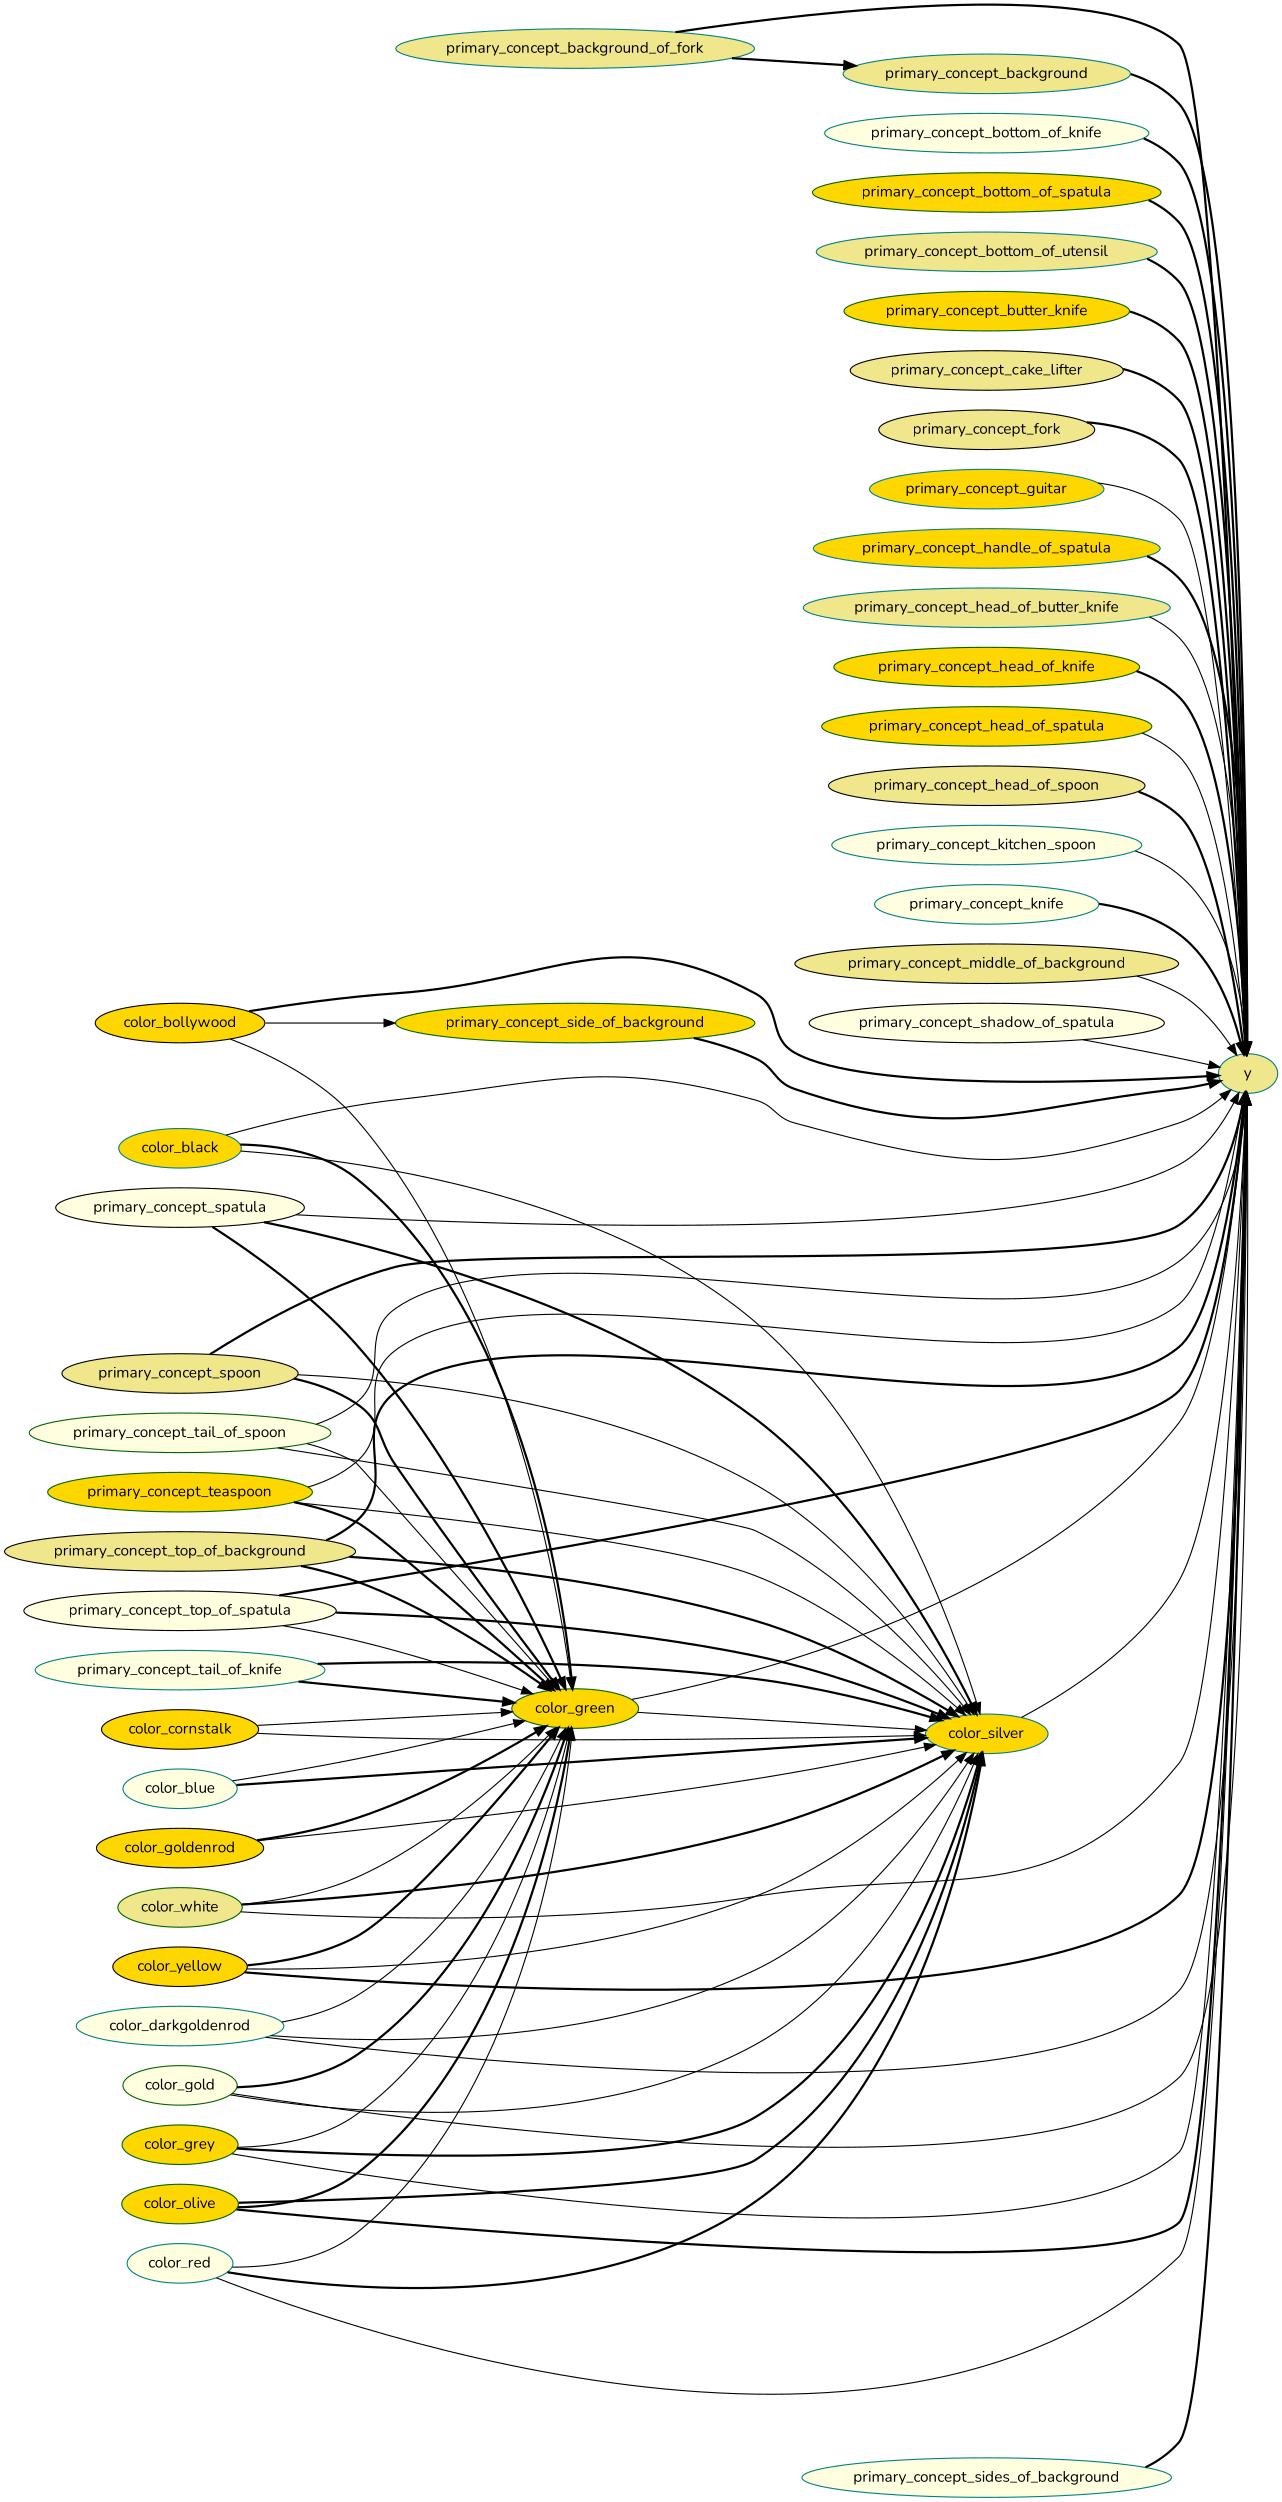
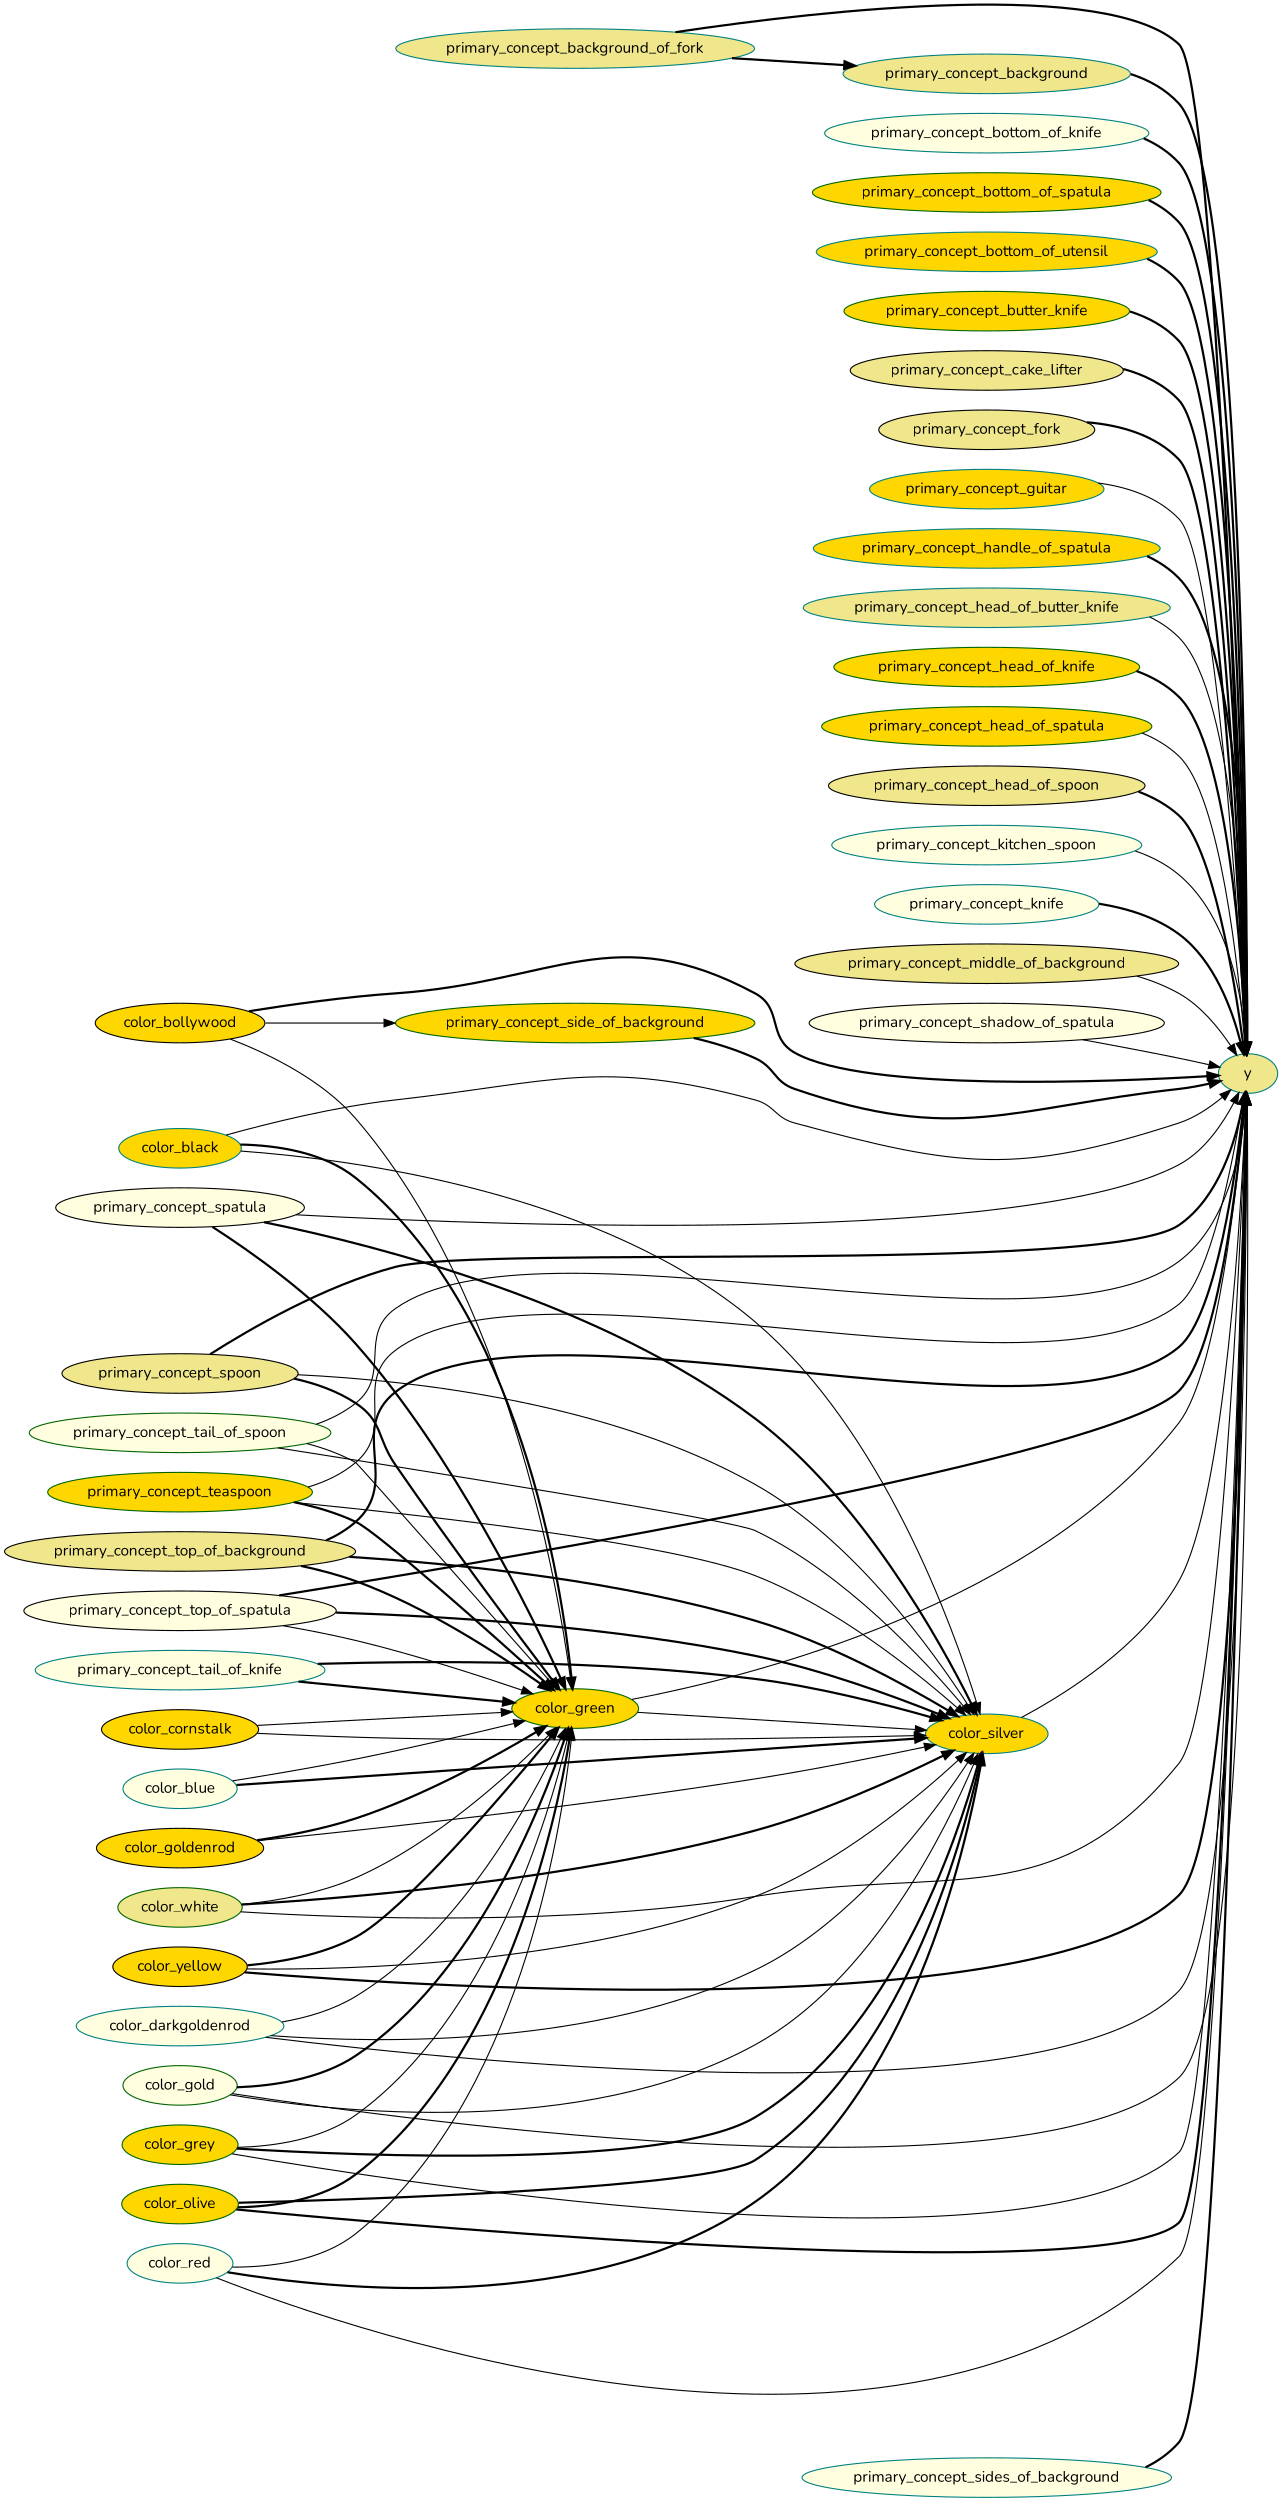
(987, 252) -> (987, 252)
